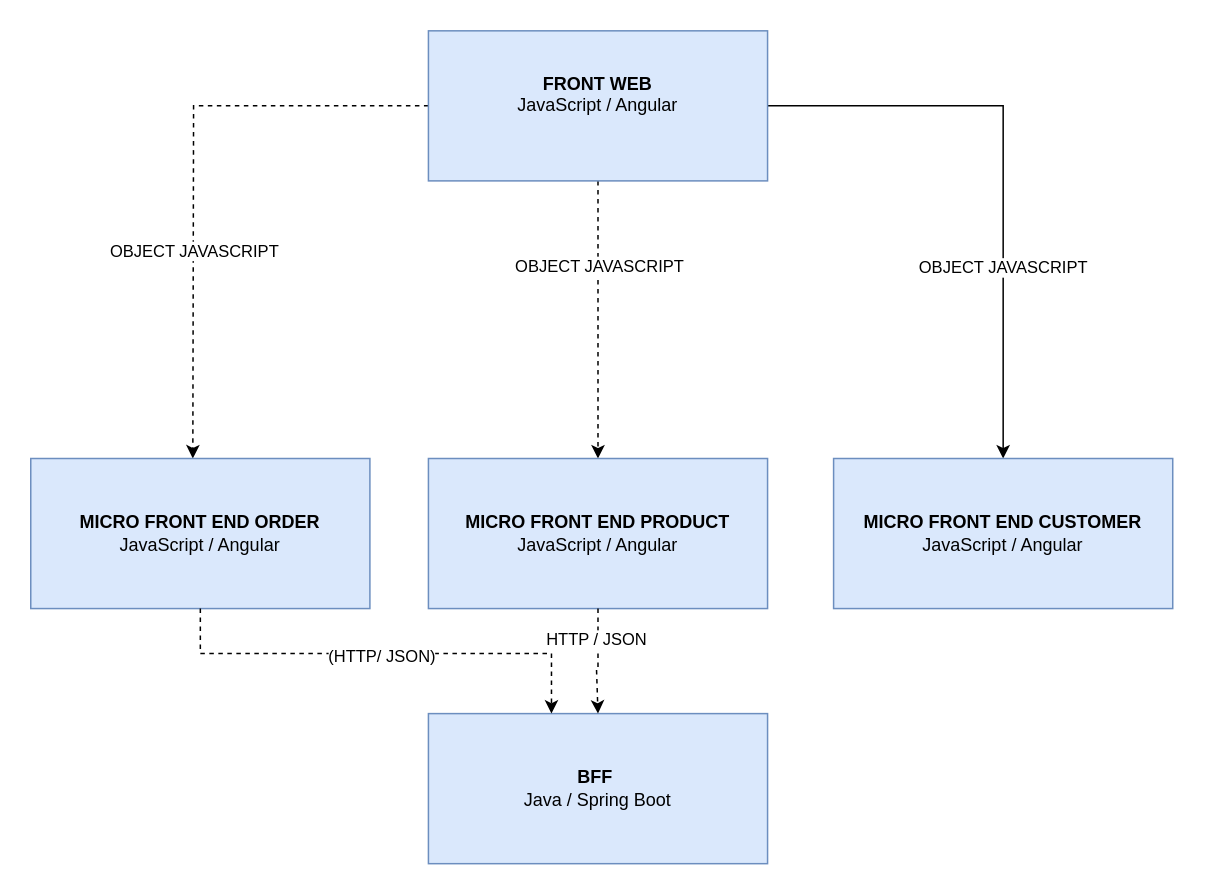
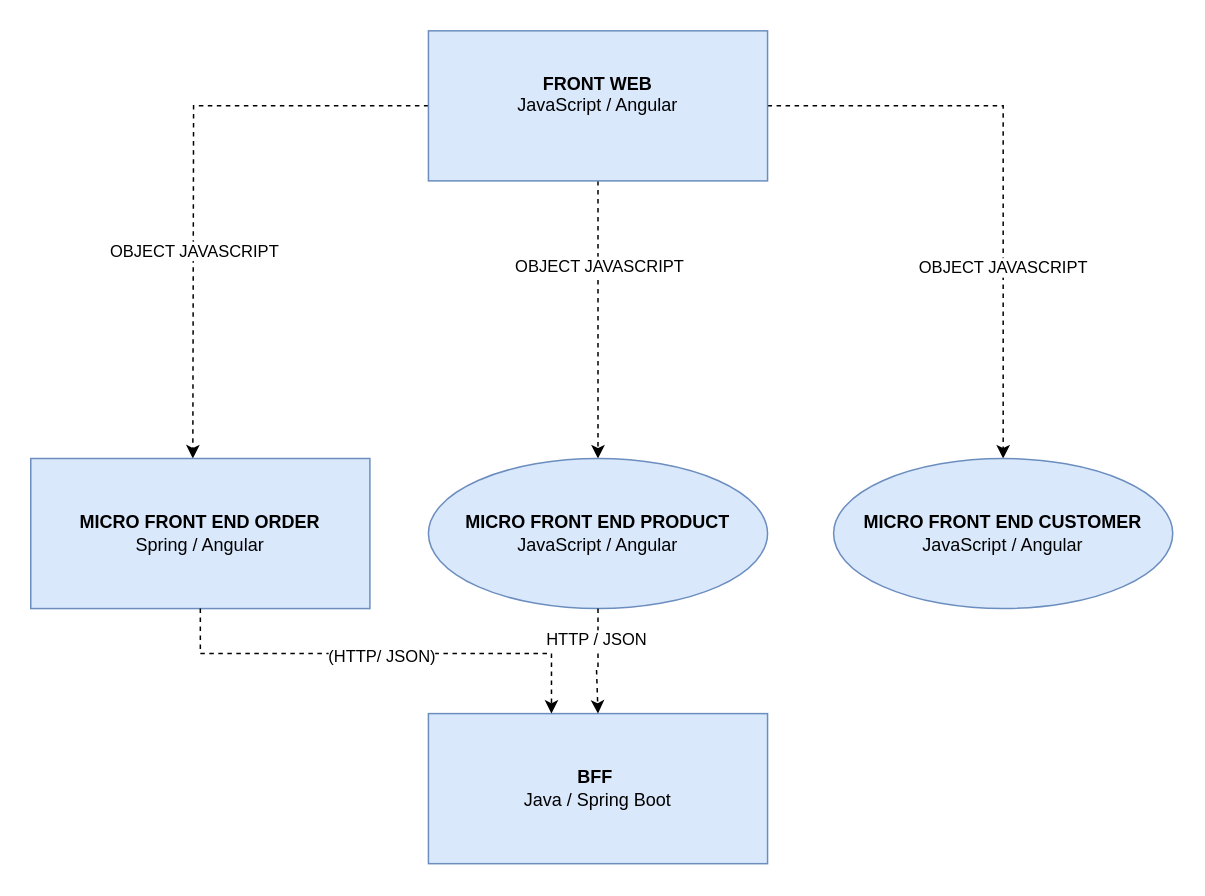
(963, 106) -> (963, 106)
(200, 533) -> (200, 533)
(598, 533) -> (598, 533)
(1003, 533) -> (1003, 533)
